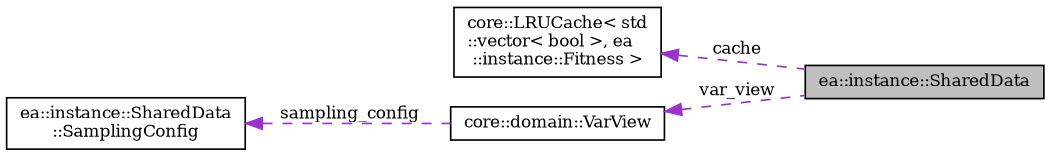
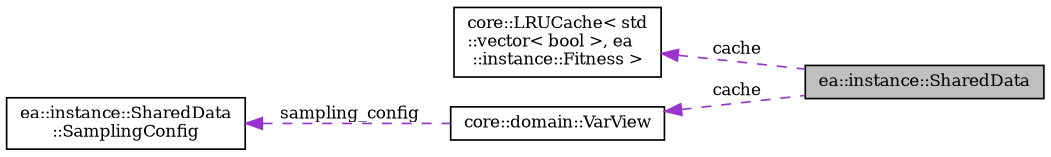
(735, 91) -> (735, 91)
